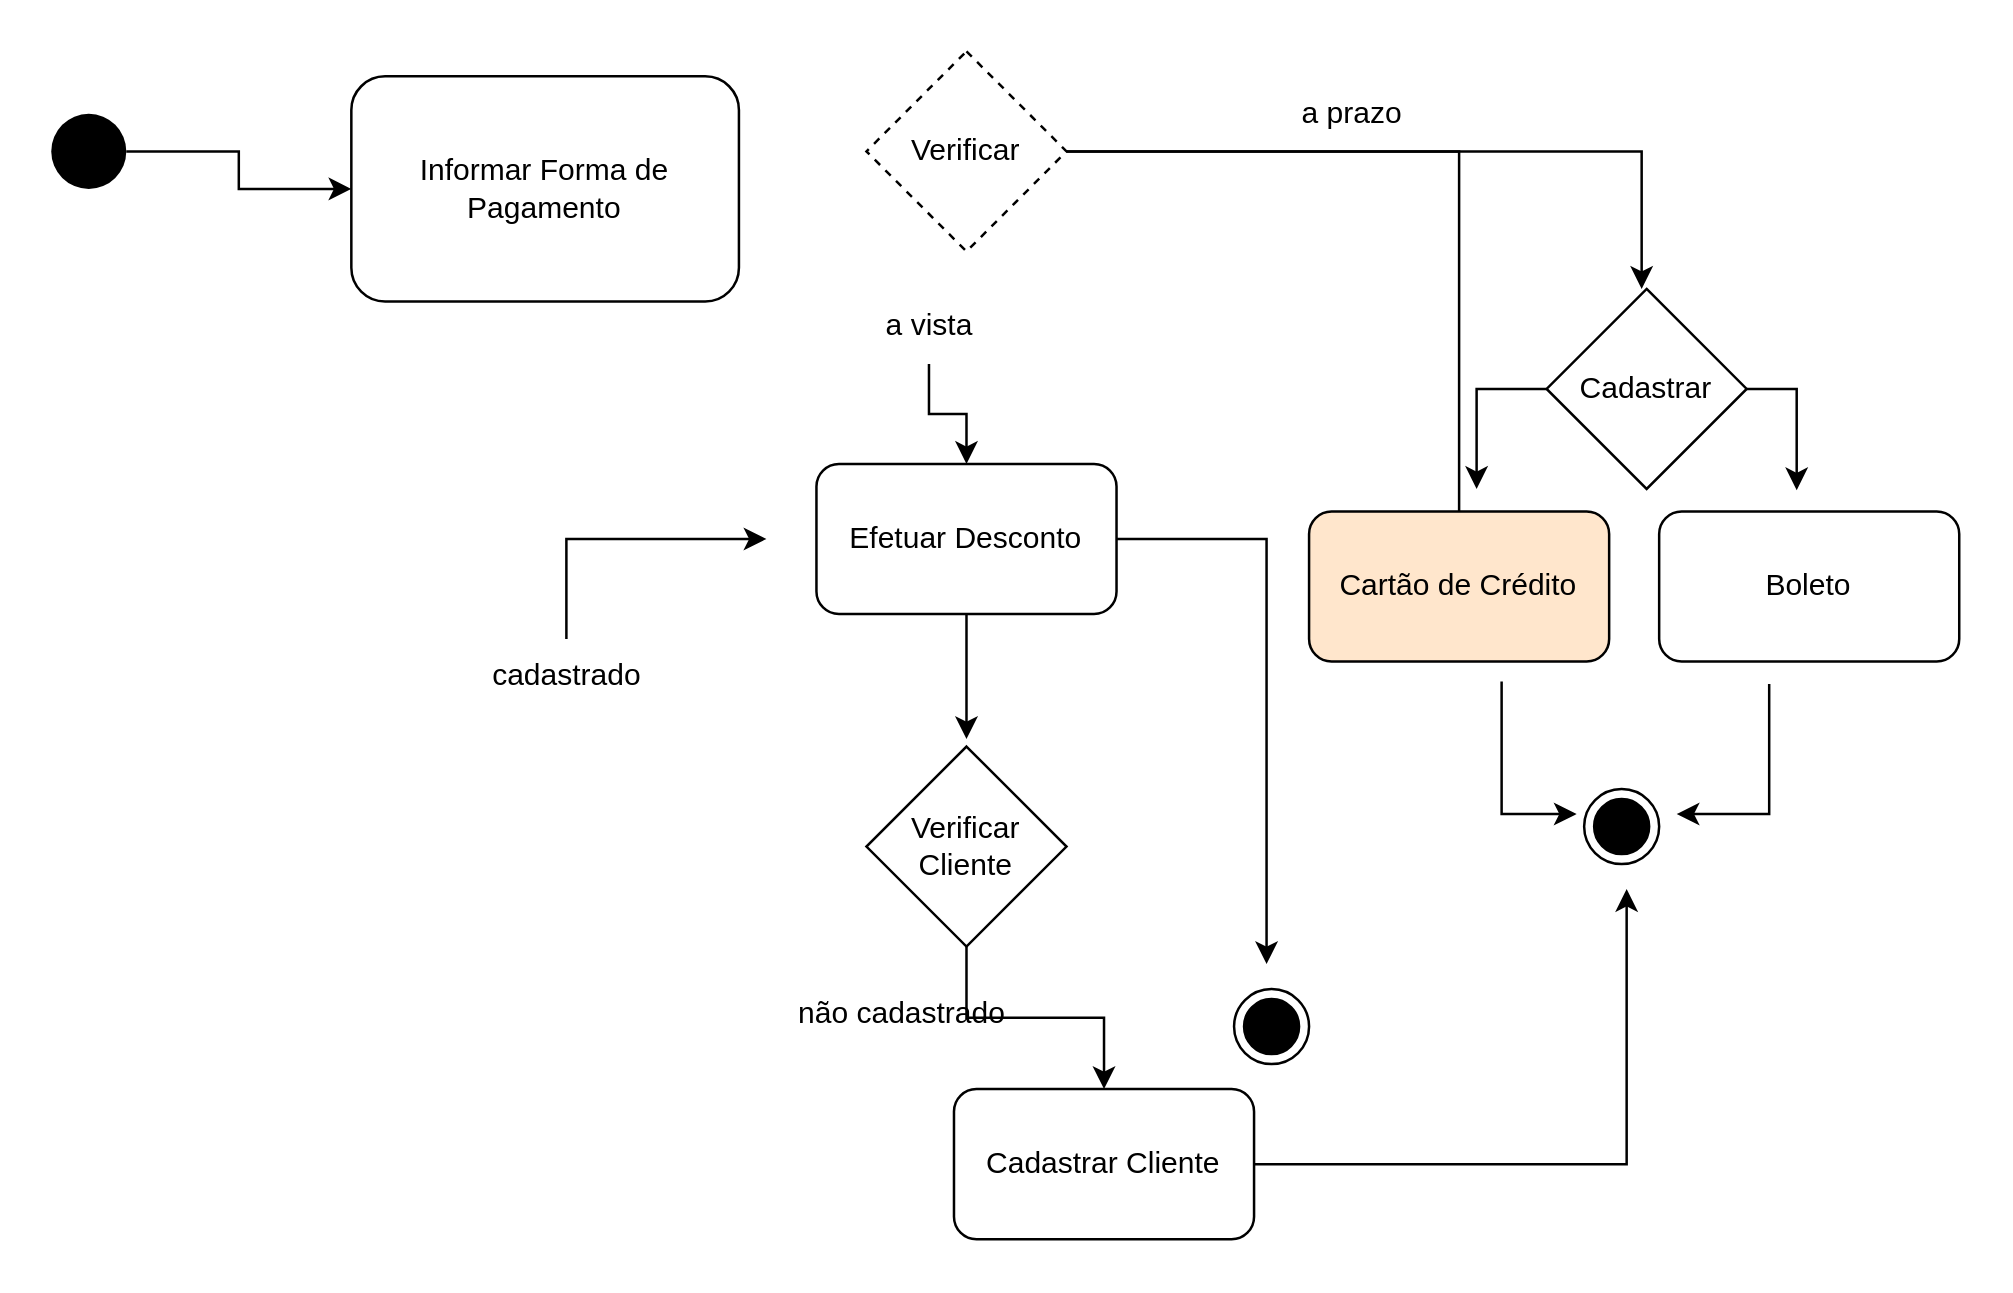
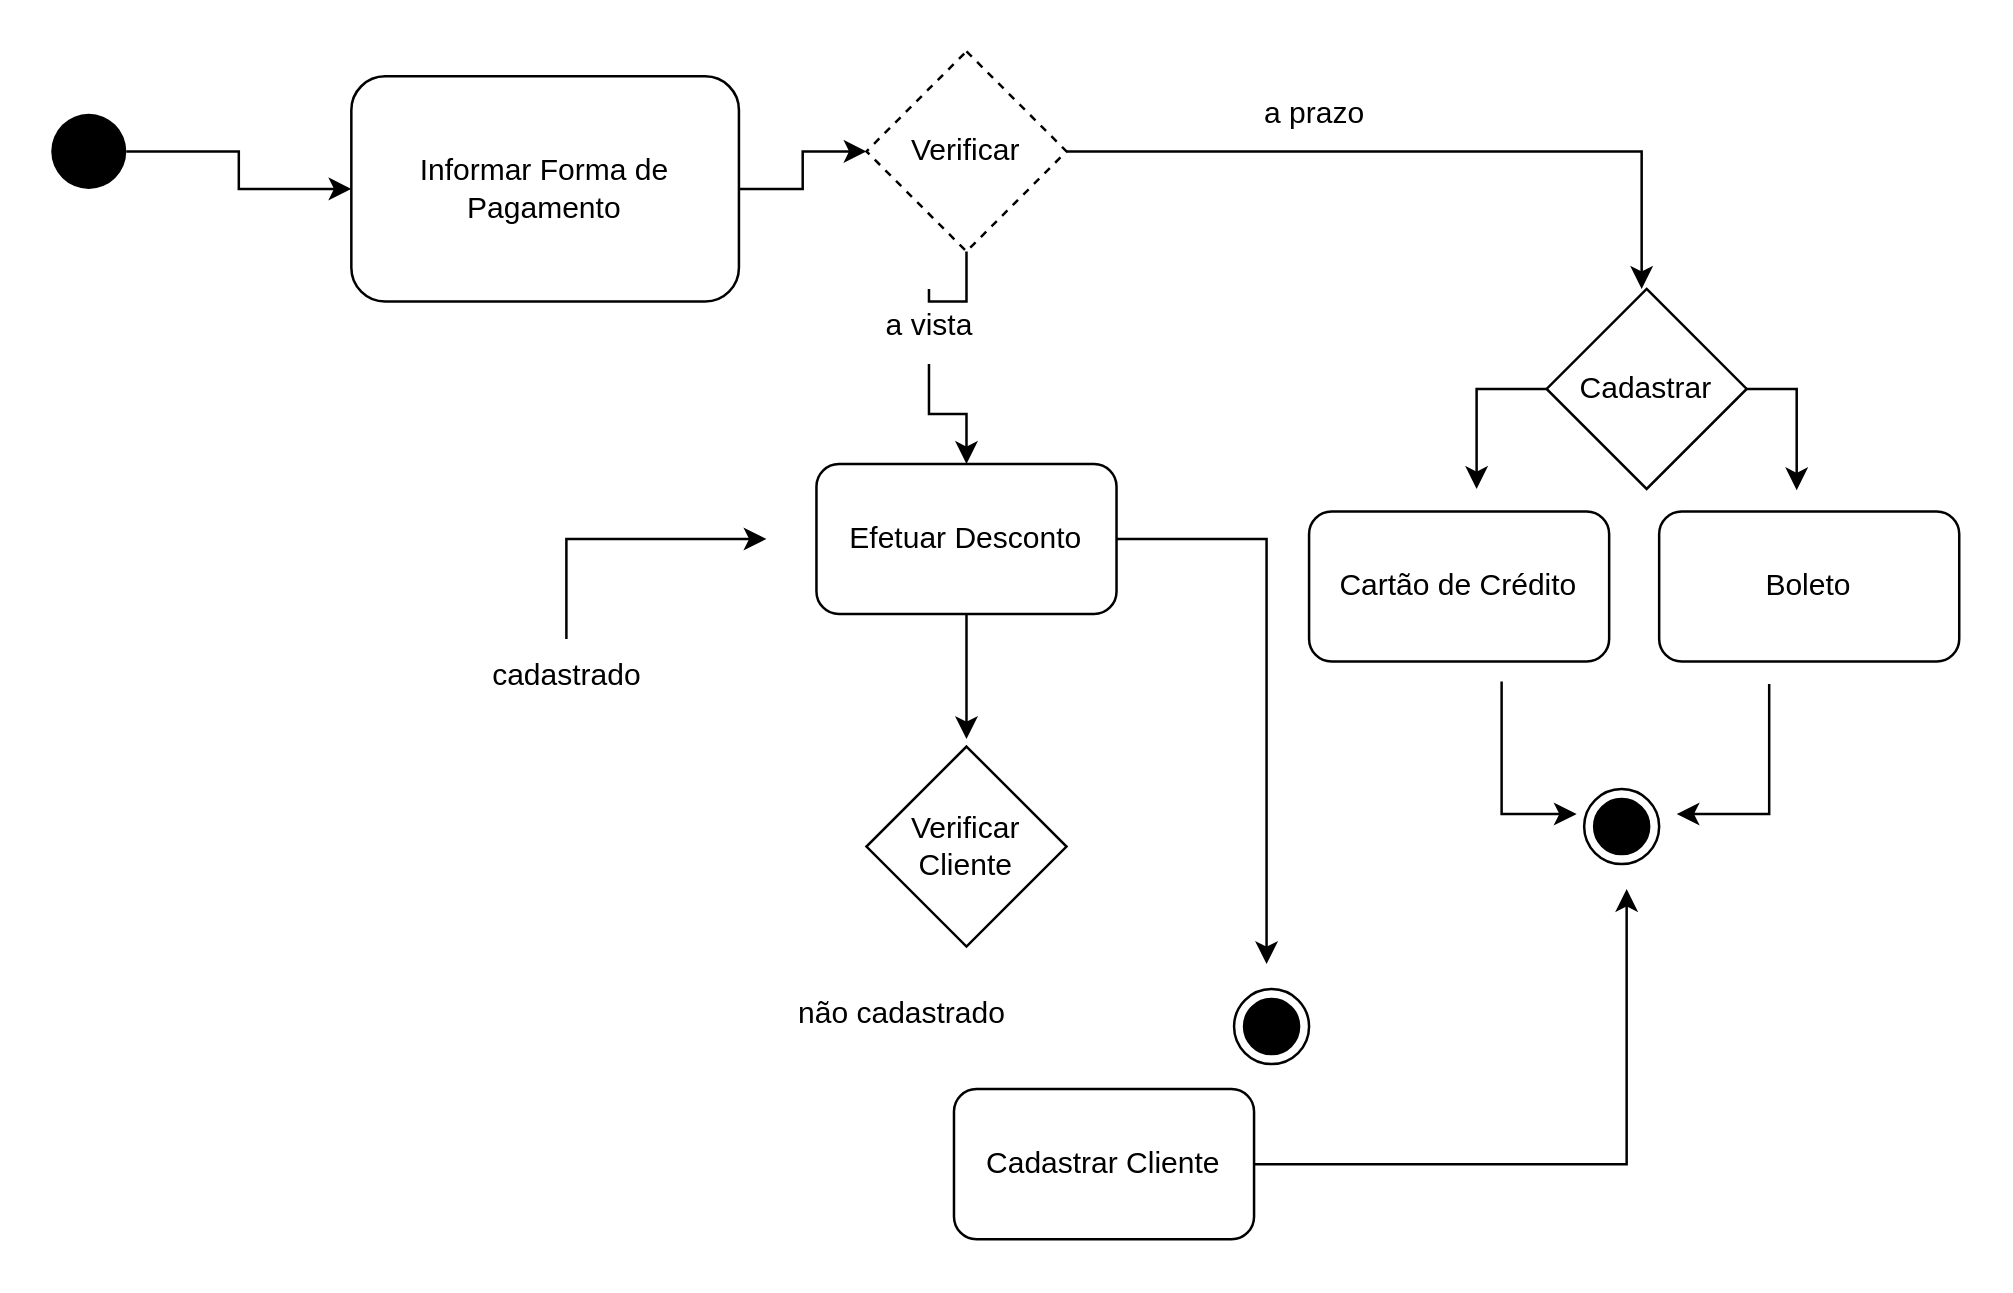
(1351, 114) -> (1314, 114)
none -> (803, 179)
(1459, 333) -> (966, 300)
(1459, 586) -> (1459, 586)
(1026, 1018) -> none
